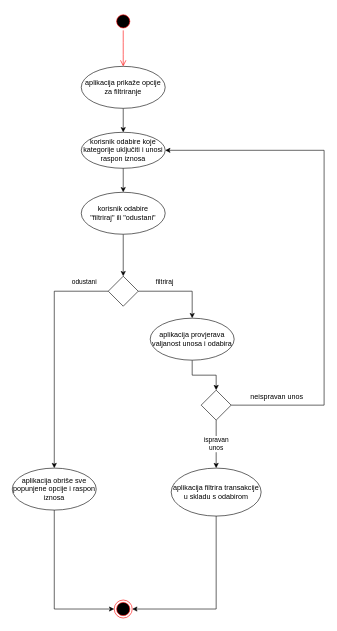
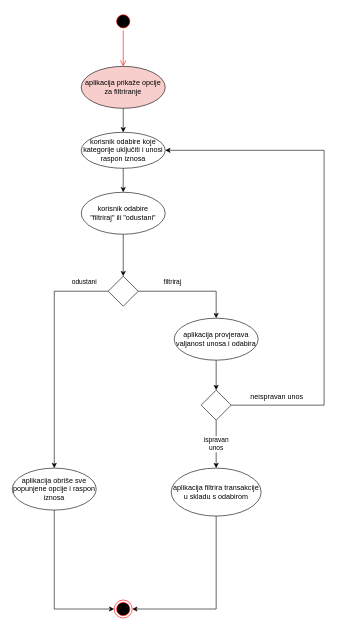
(123, 87) -> (123, 87)
(192, 339) -> (216, 339)
